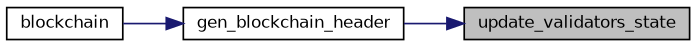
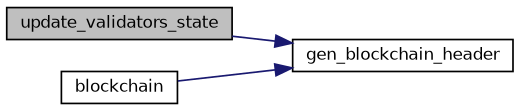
(425, 24) -> (254, 39)
